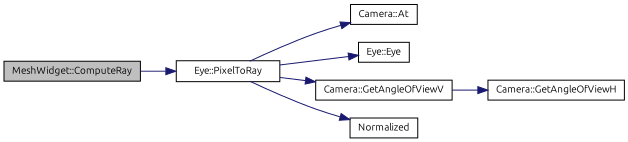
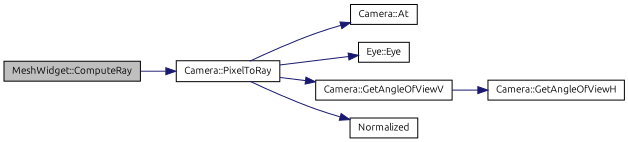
(228, 71) -> (228, 71)
